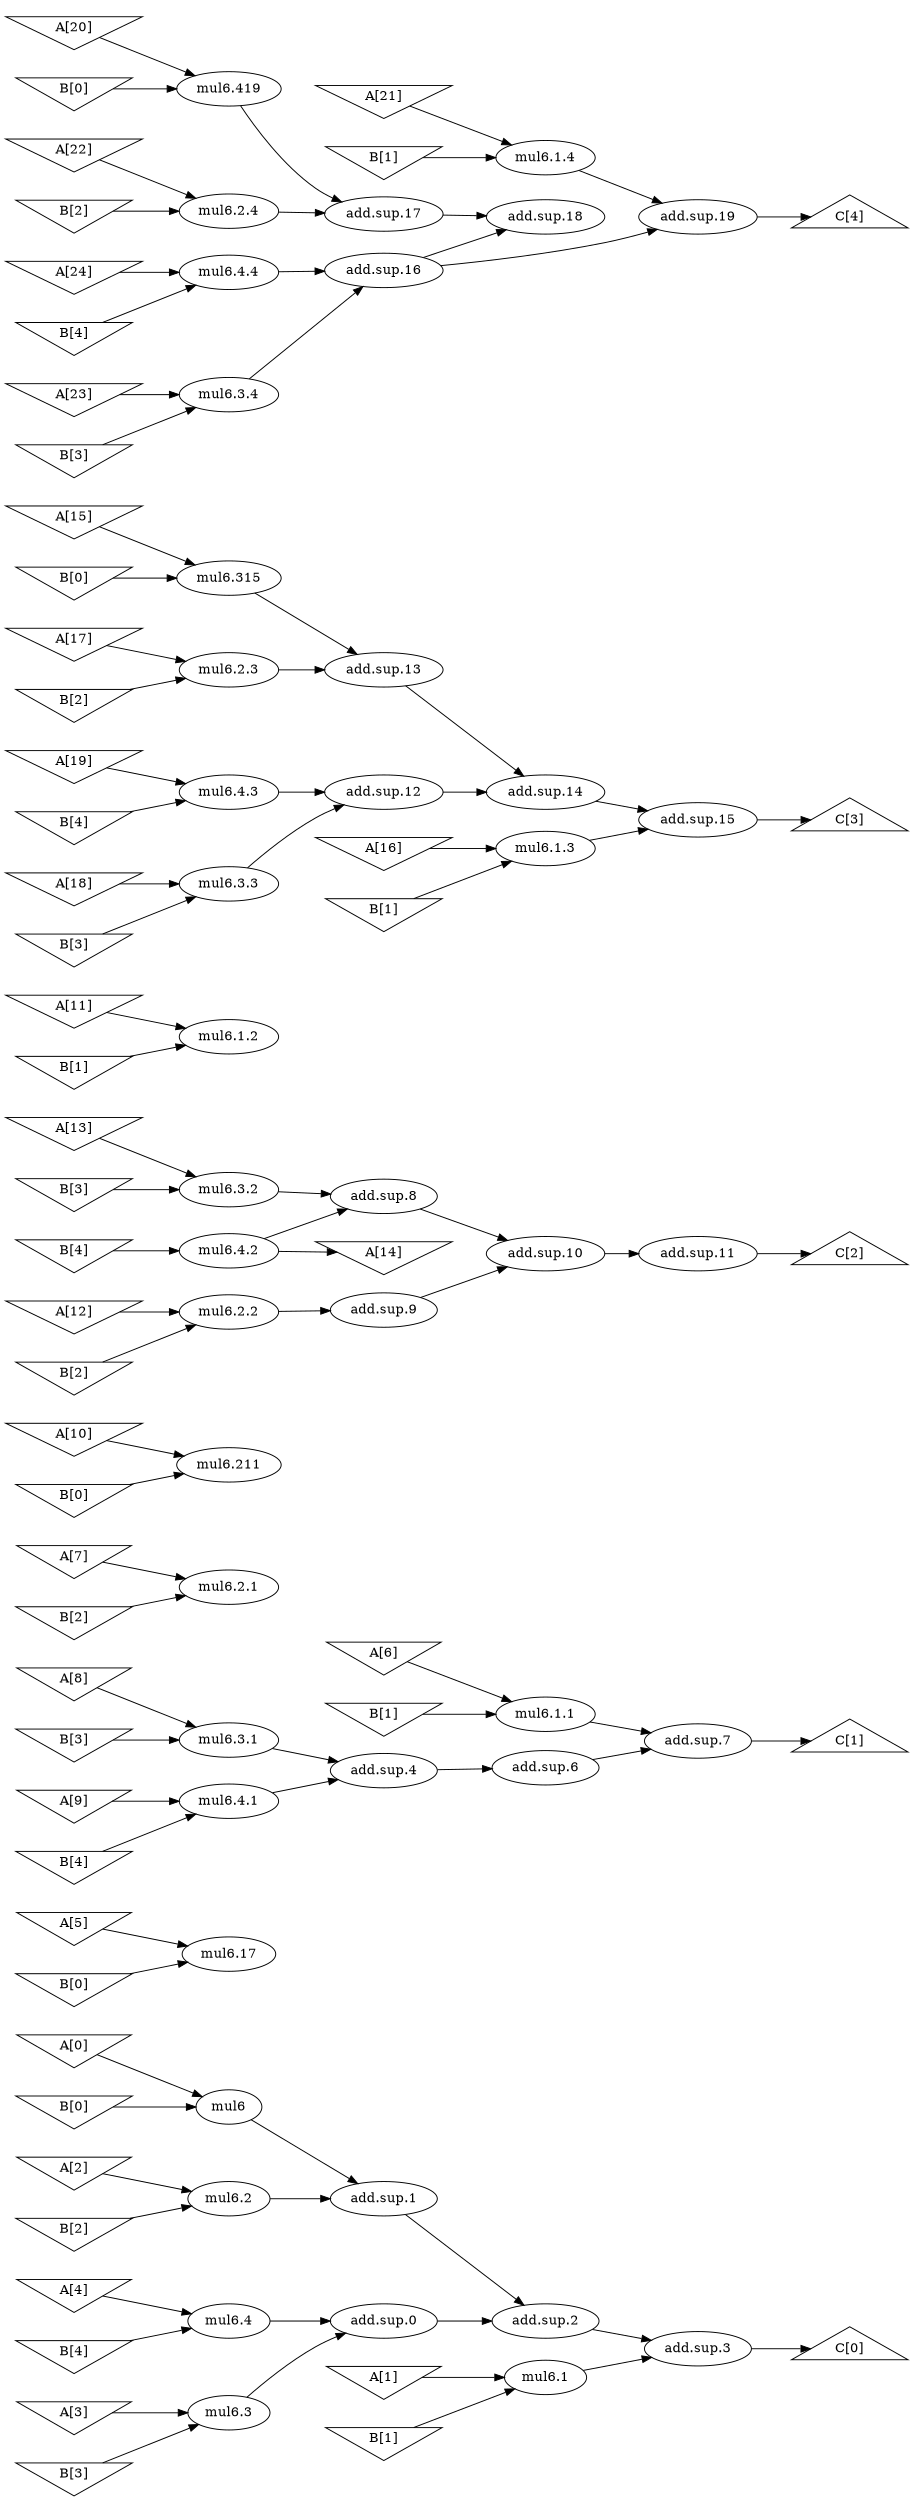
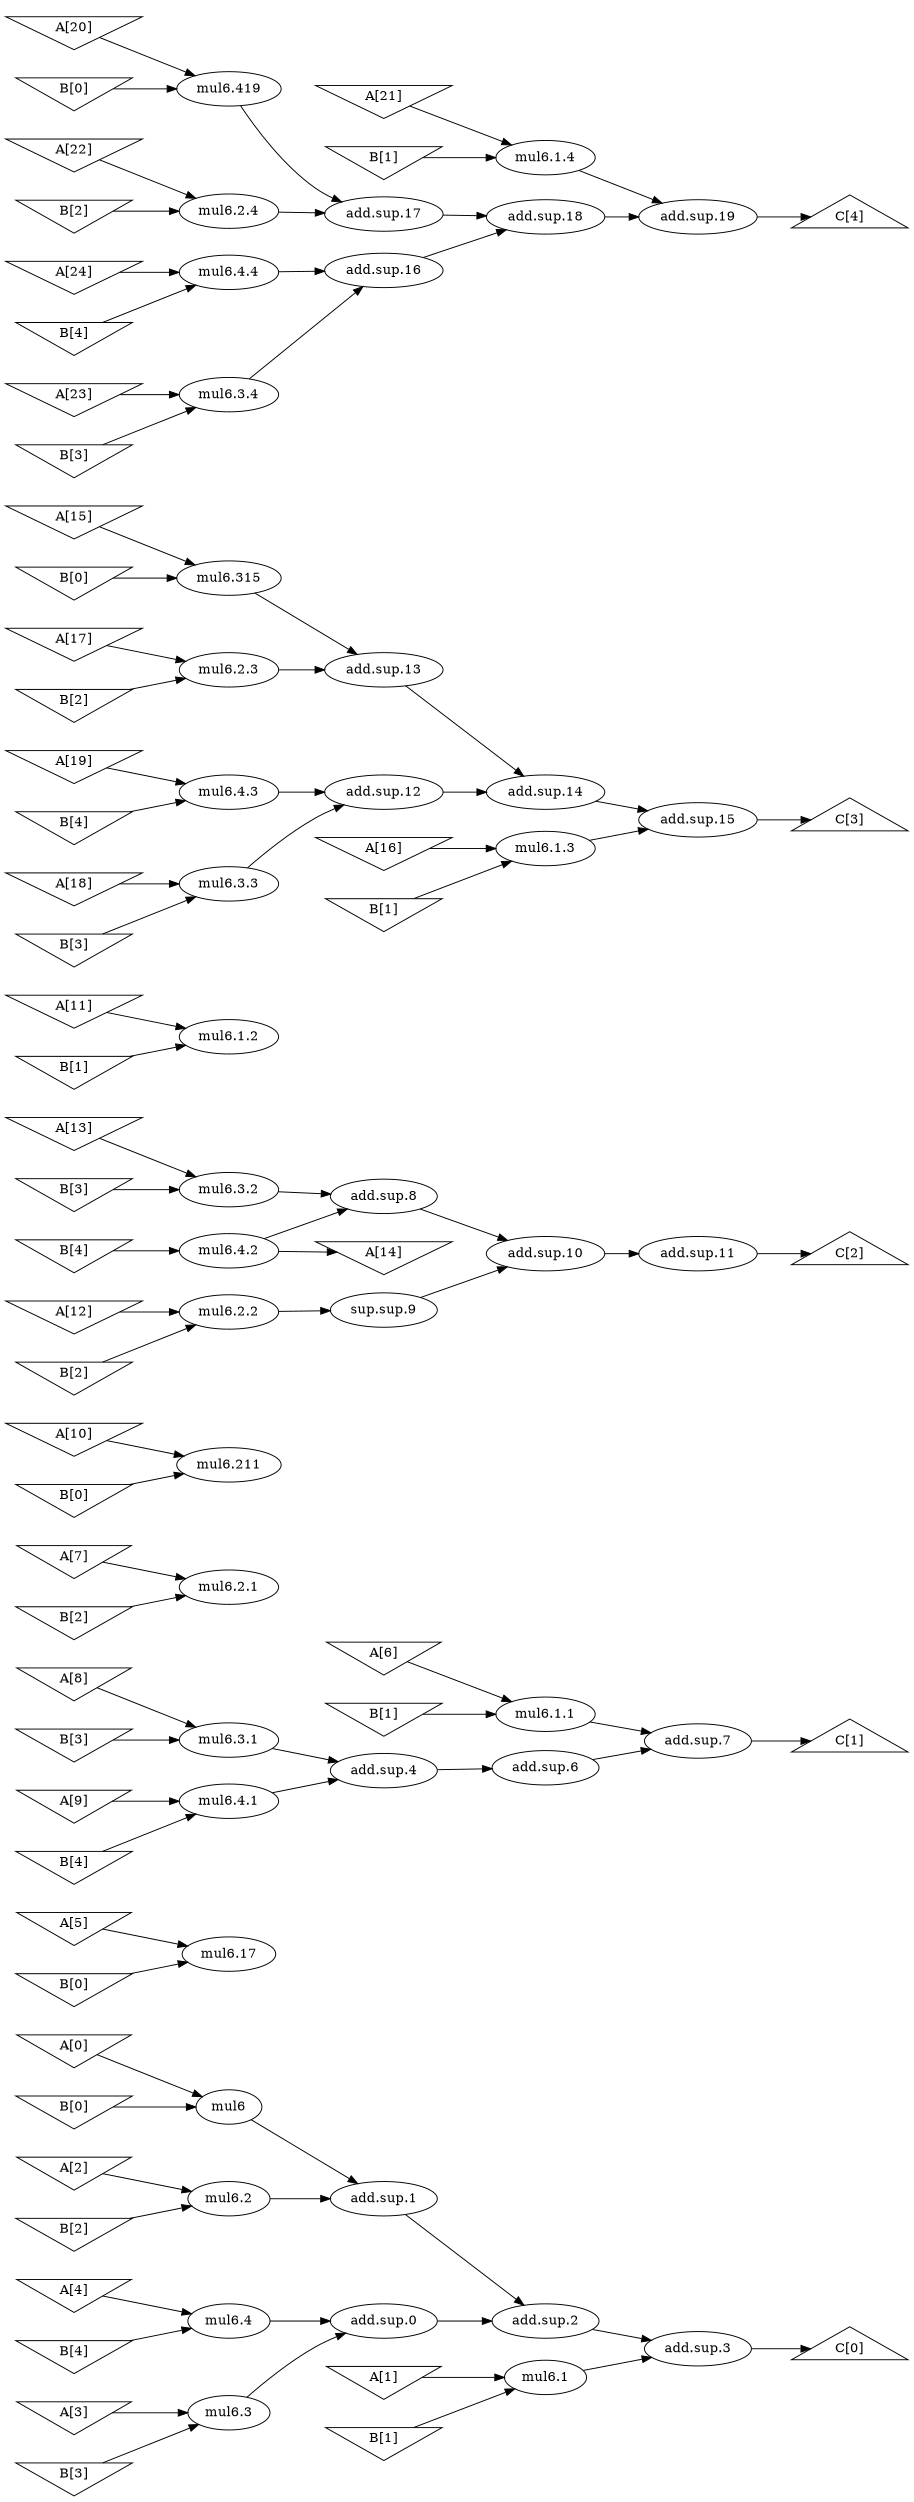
(545, 253) -> (617, 217)
(384, 1310) -> (384, 1310)
